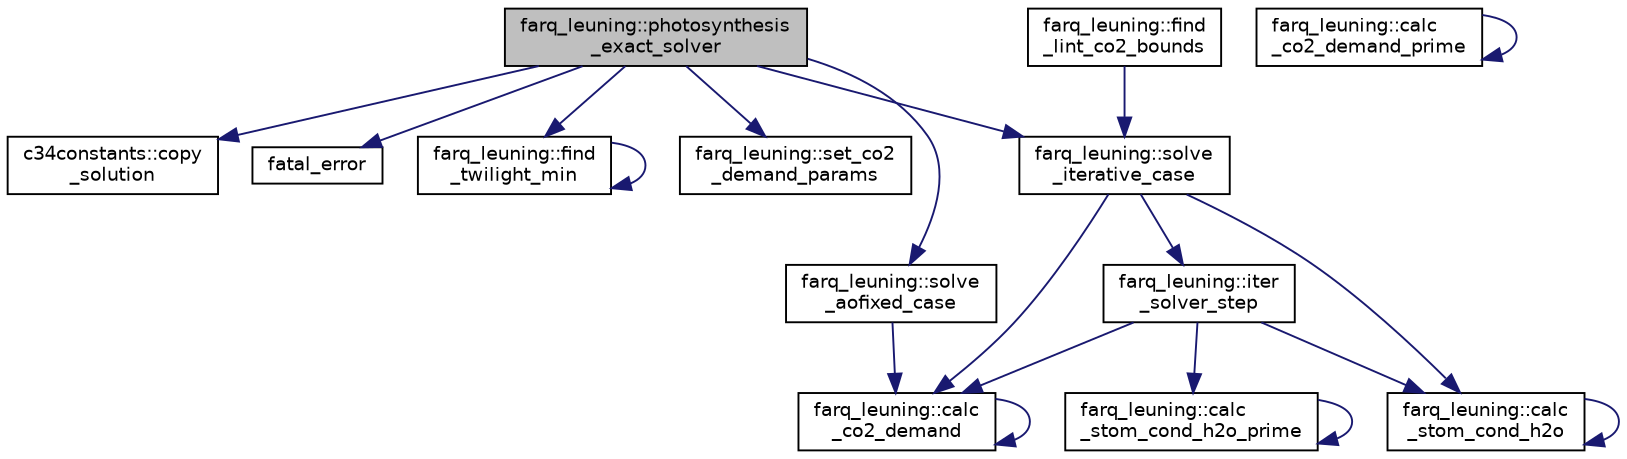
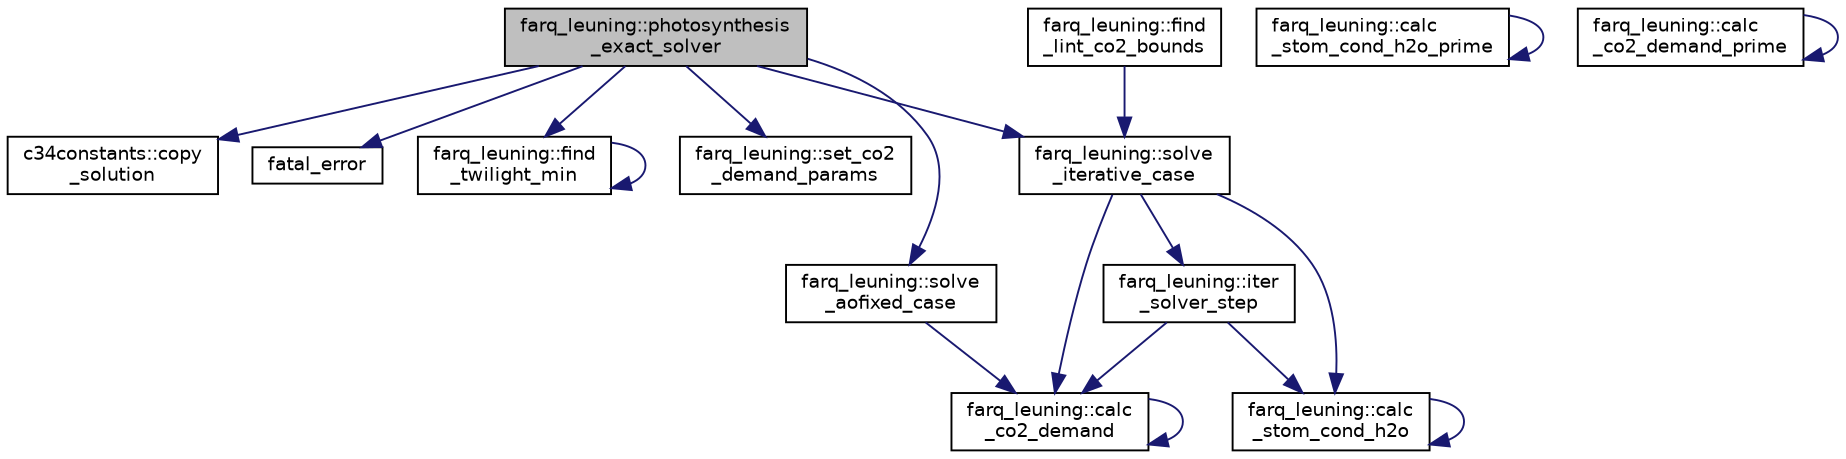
(1196, 348) -> none
